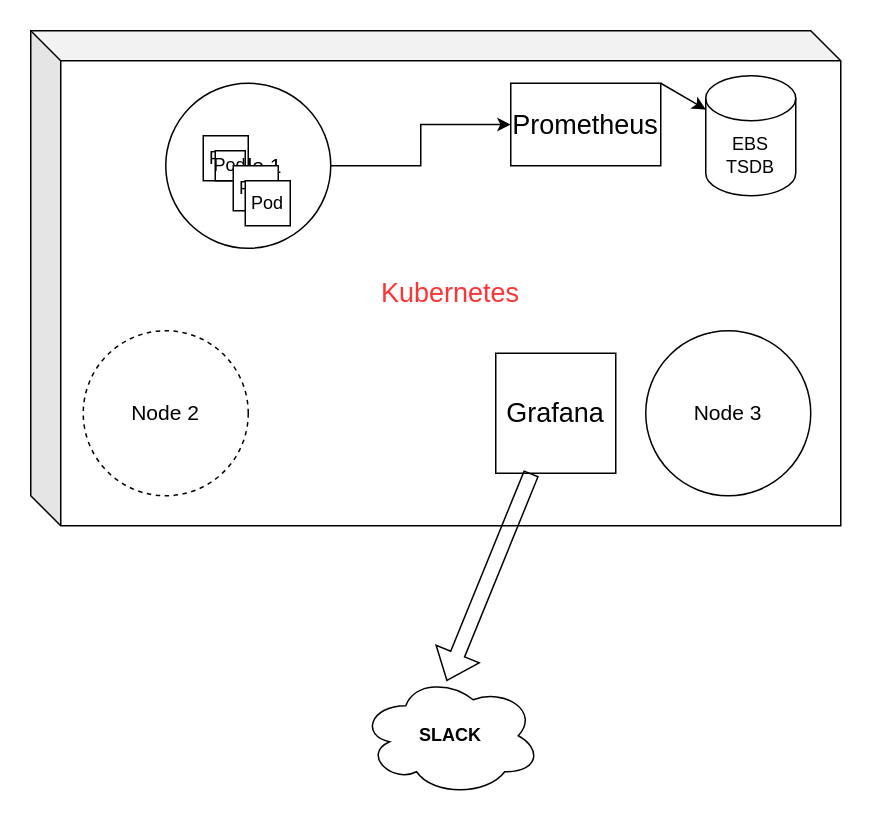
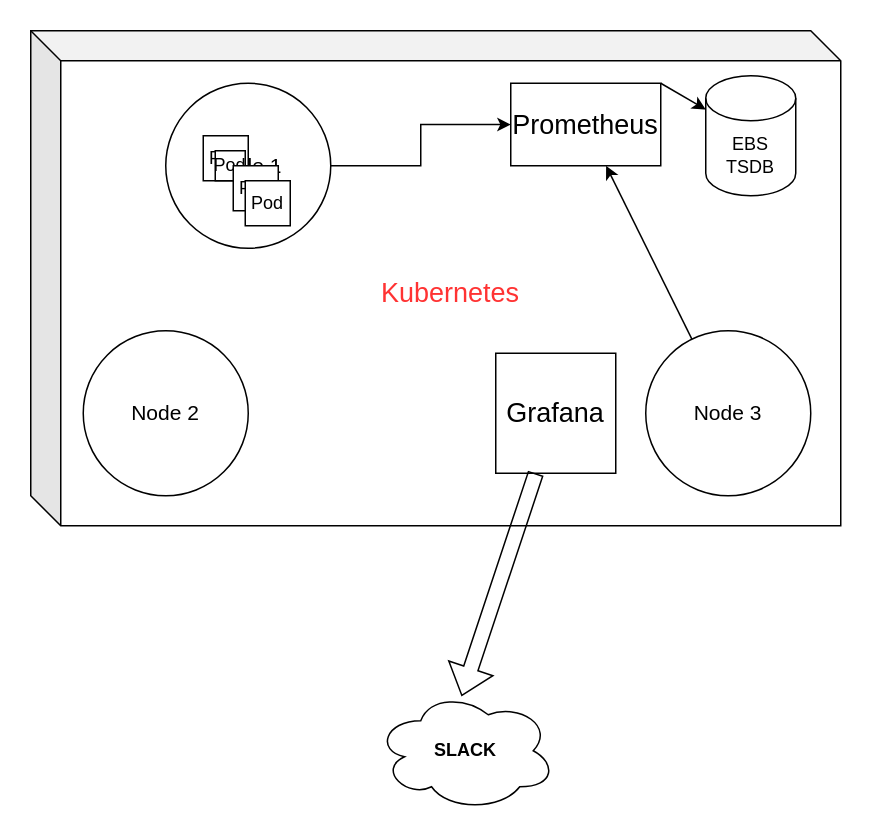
none -> (651, 257)
(166, 413) -> (166, 413)
(451, 736) -> (466, 751)
